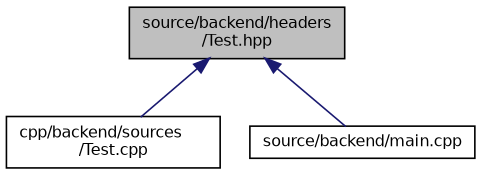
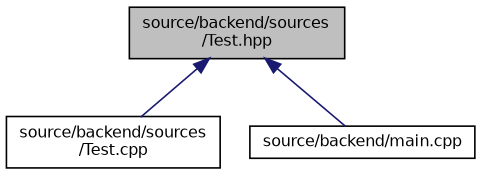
(237, 33) -> (237, 33)
(113, 142) -> (113, 142)
